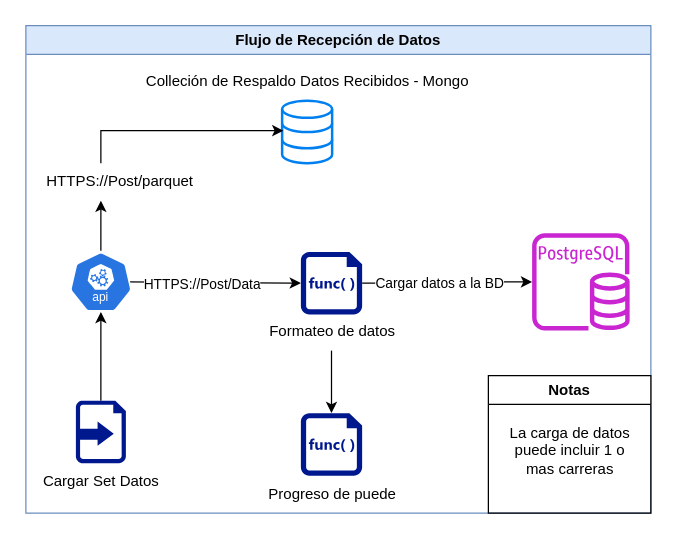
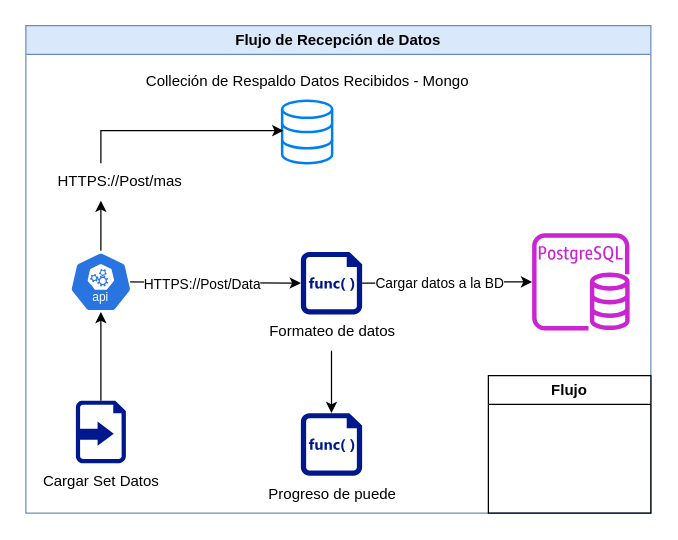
(120, 182) -> (120, 182)
(569, 391) -> (569, 391)
(569, 451) -> none
